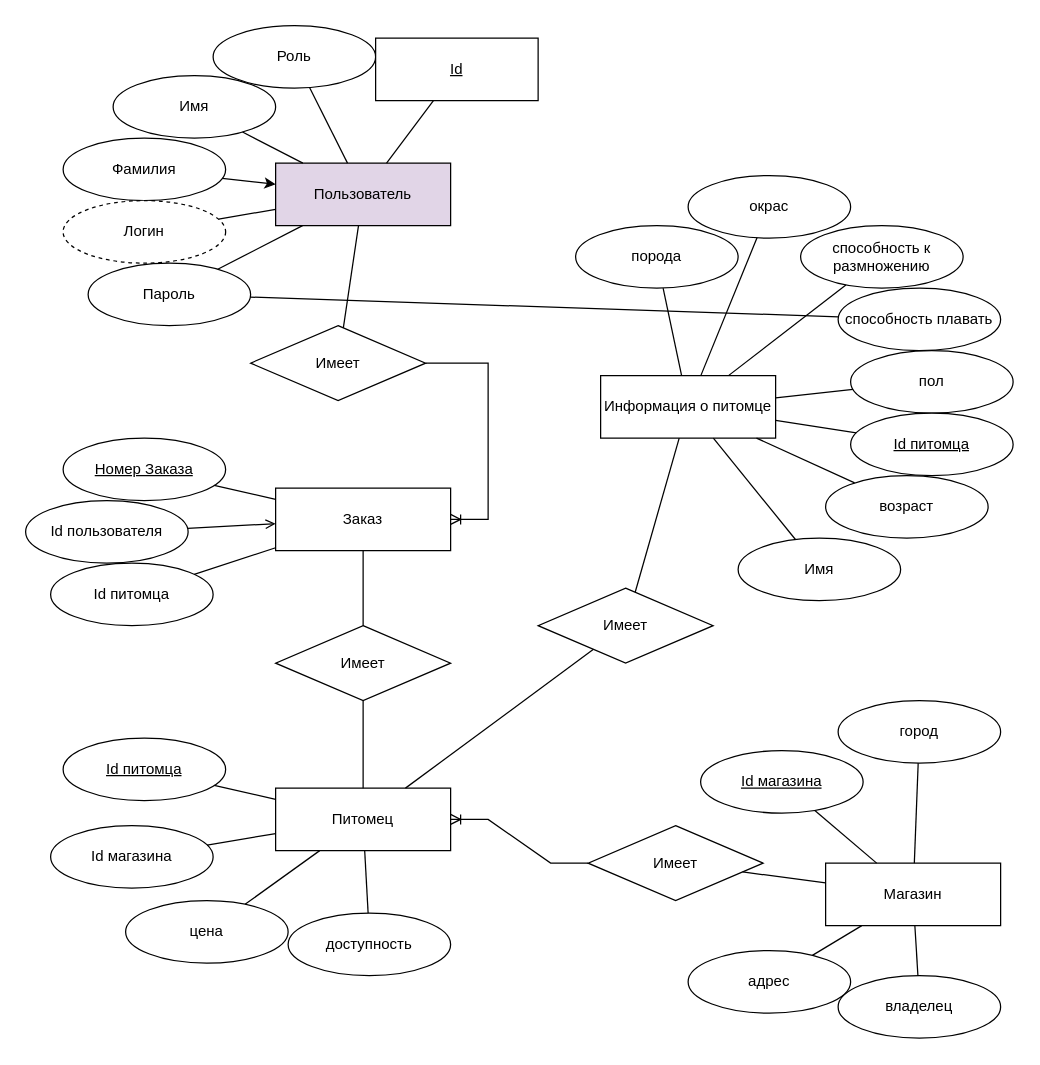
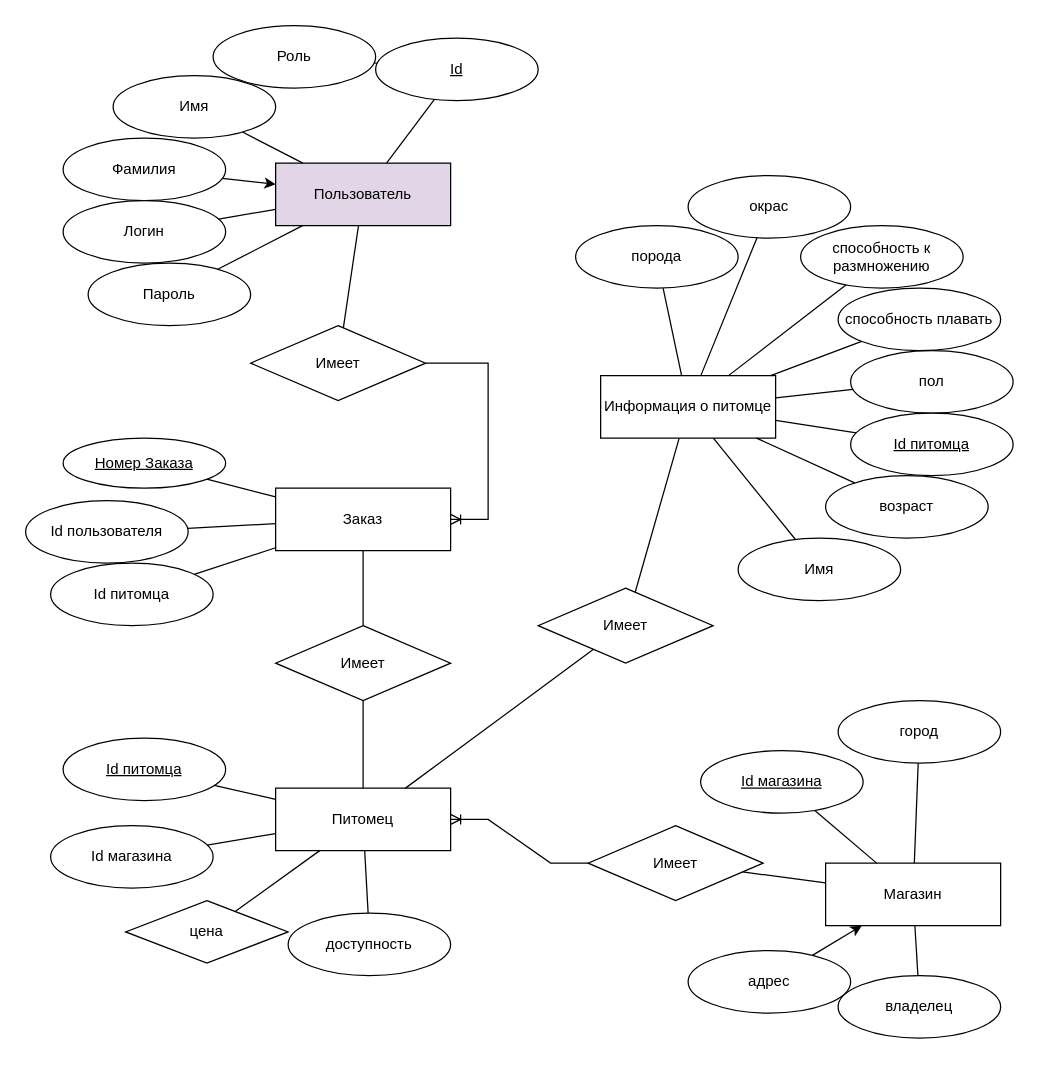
(457, 69) -> (457, 69)
(329, 125) -> (375, 63)
(144, 232) -> (144, 232)
(525, 306) -> (817, 358)
(144, 469) -> (144, 463)
(269, 524) -> (270, 524)
(857, 929) -> (853, 931)
(207, 932) -> (207, 932)
